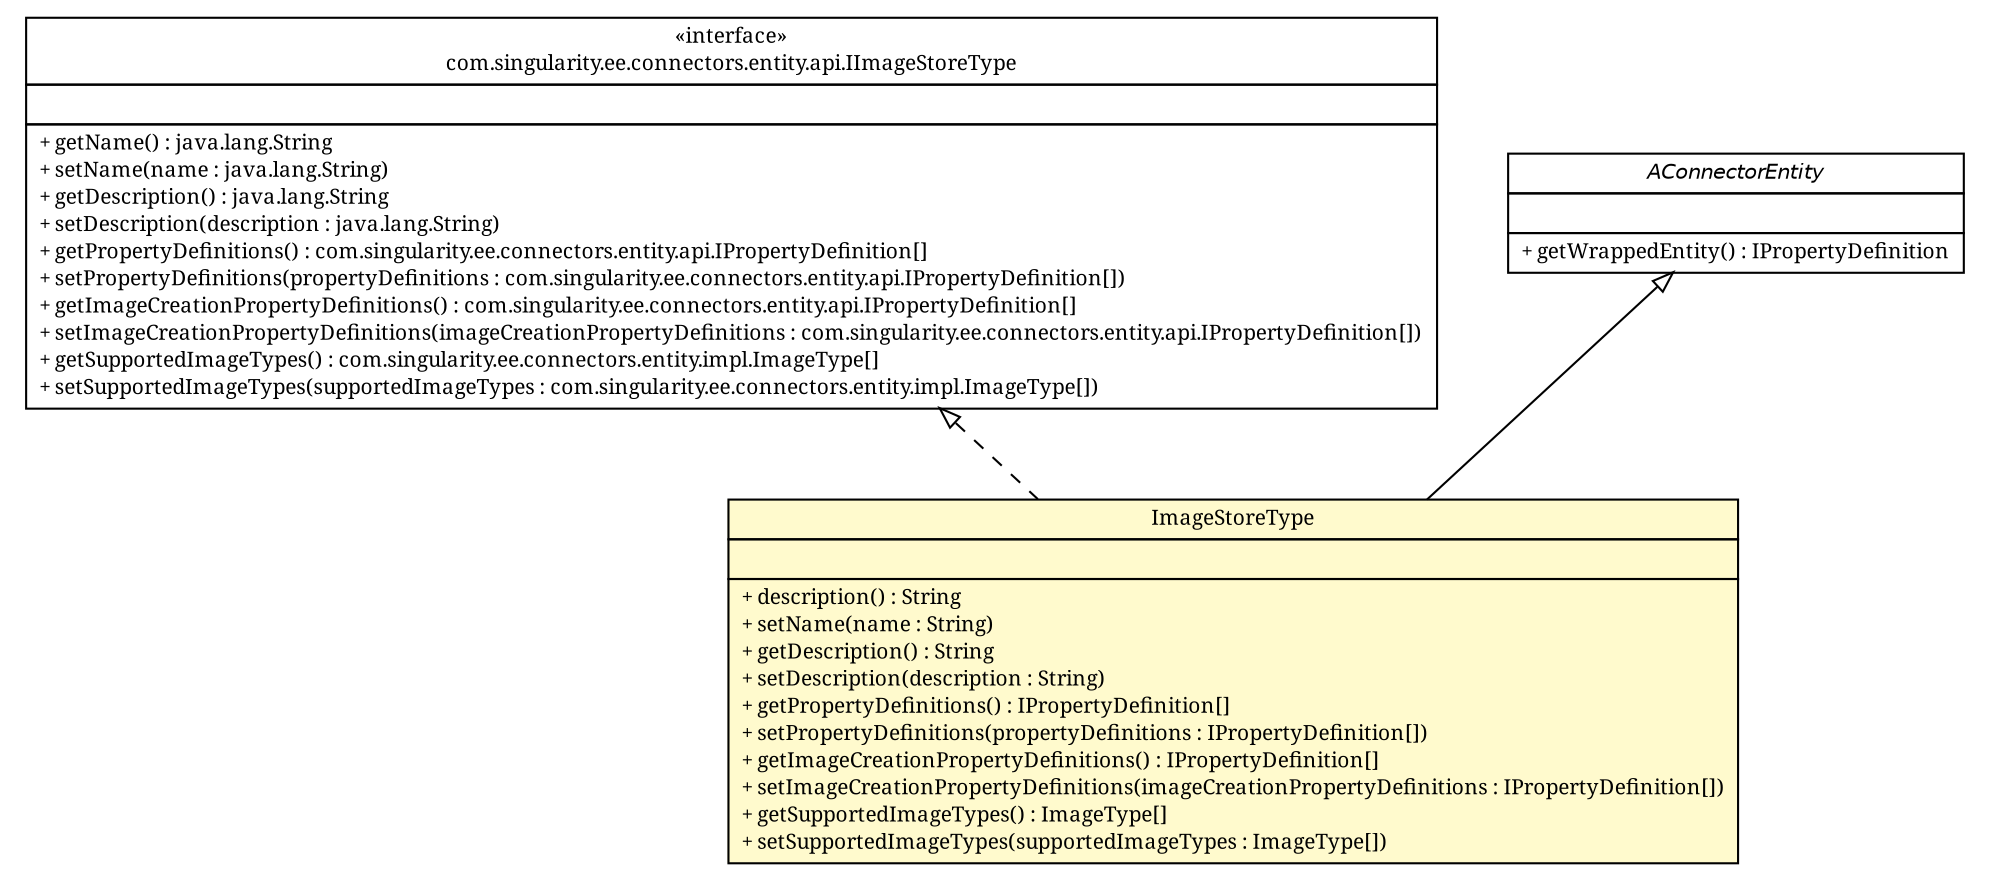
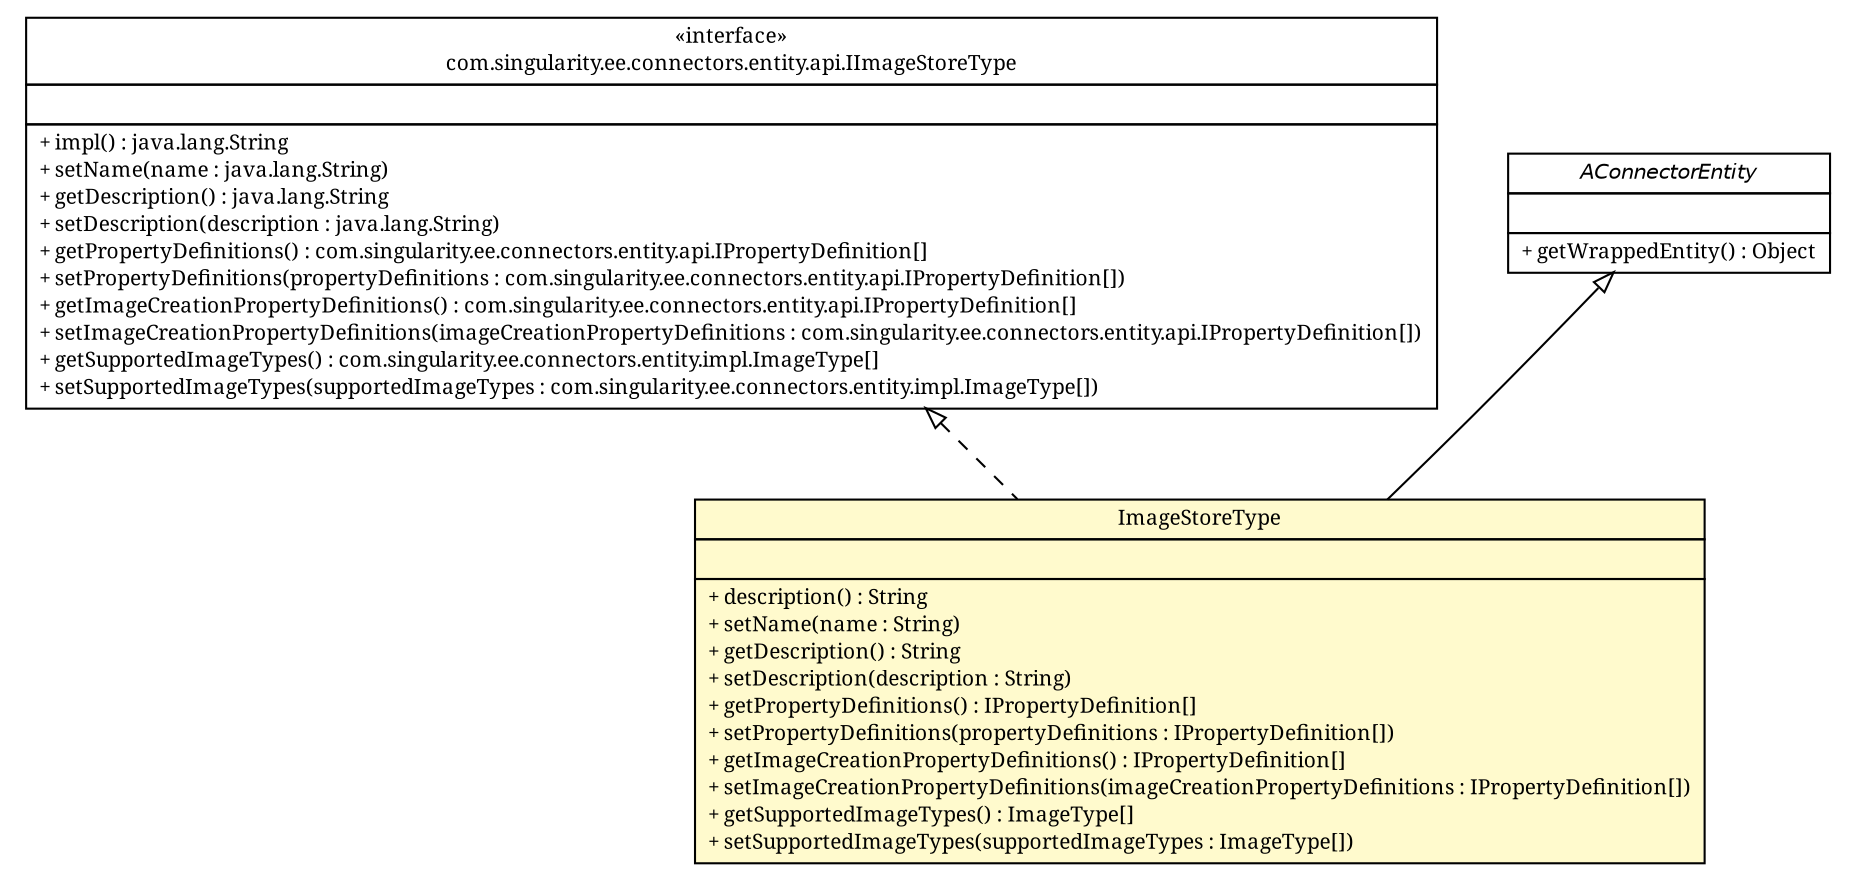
(186, 143) -> (164, 143)
(1736, 252) -> (1669, 252)
